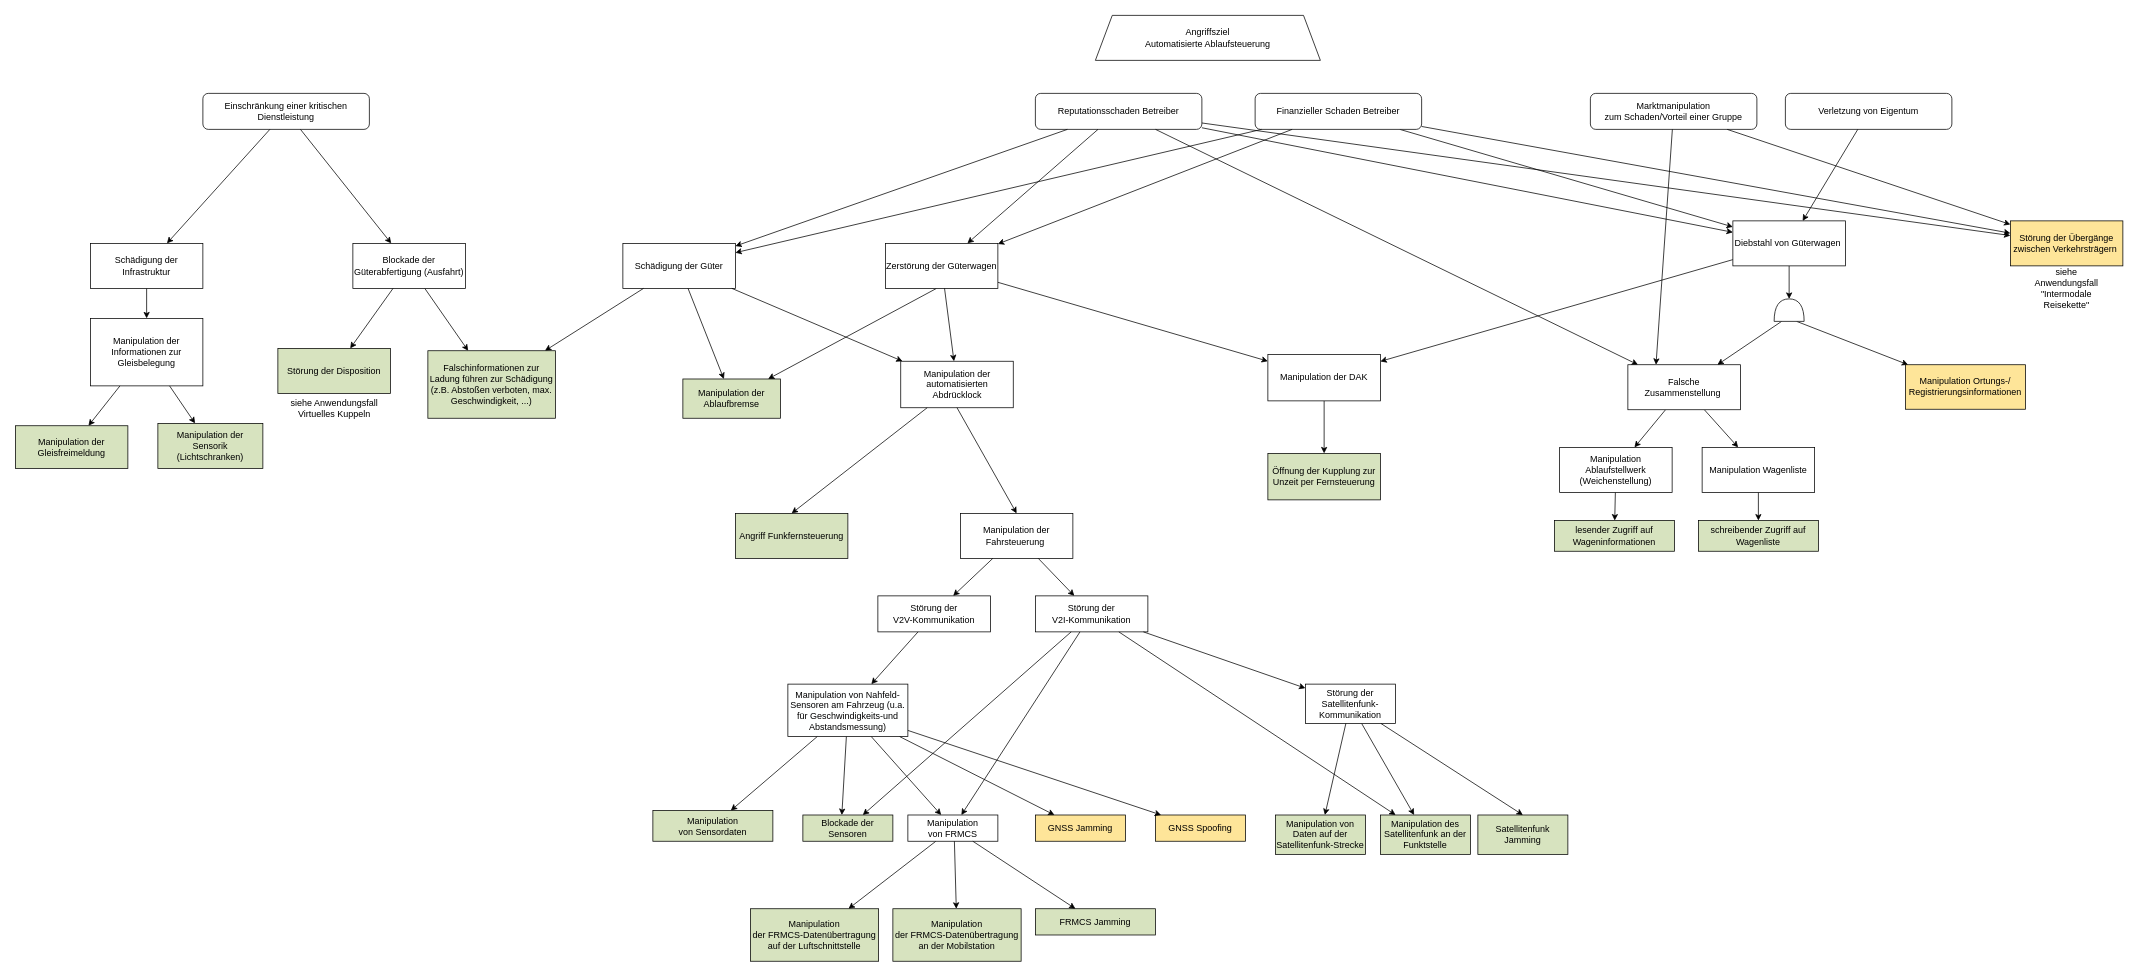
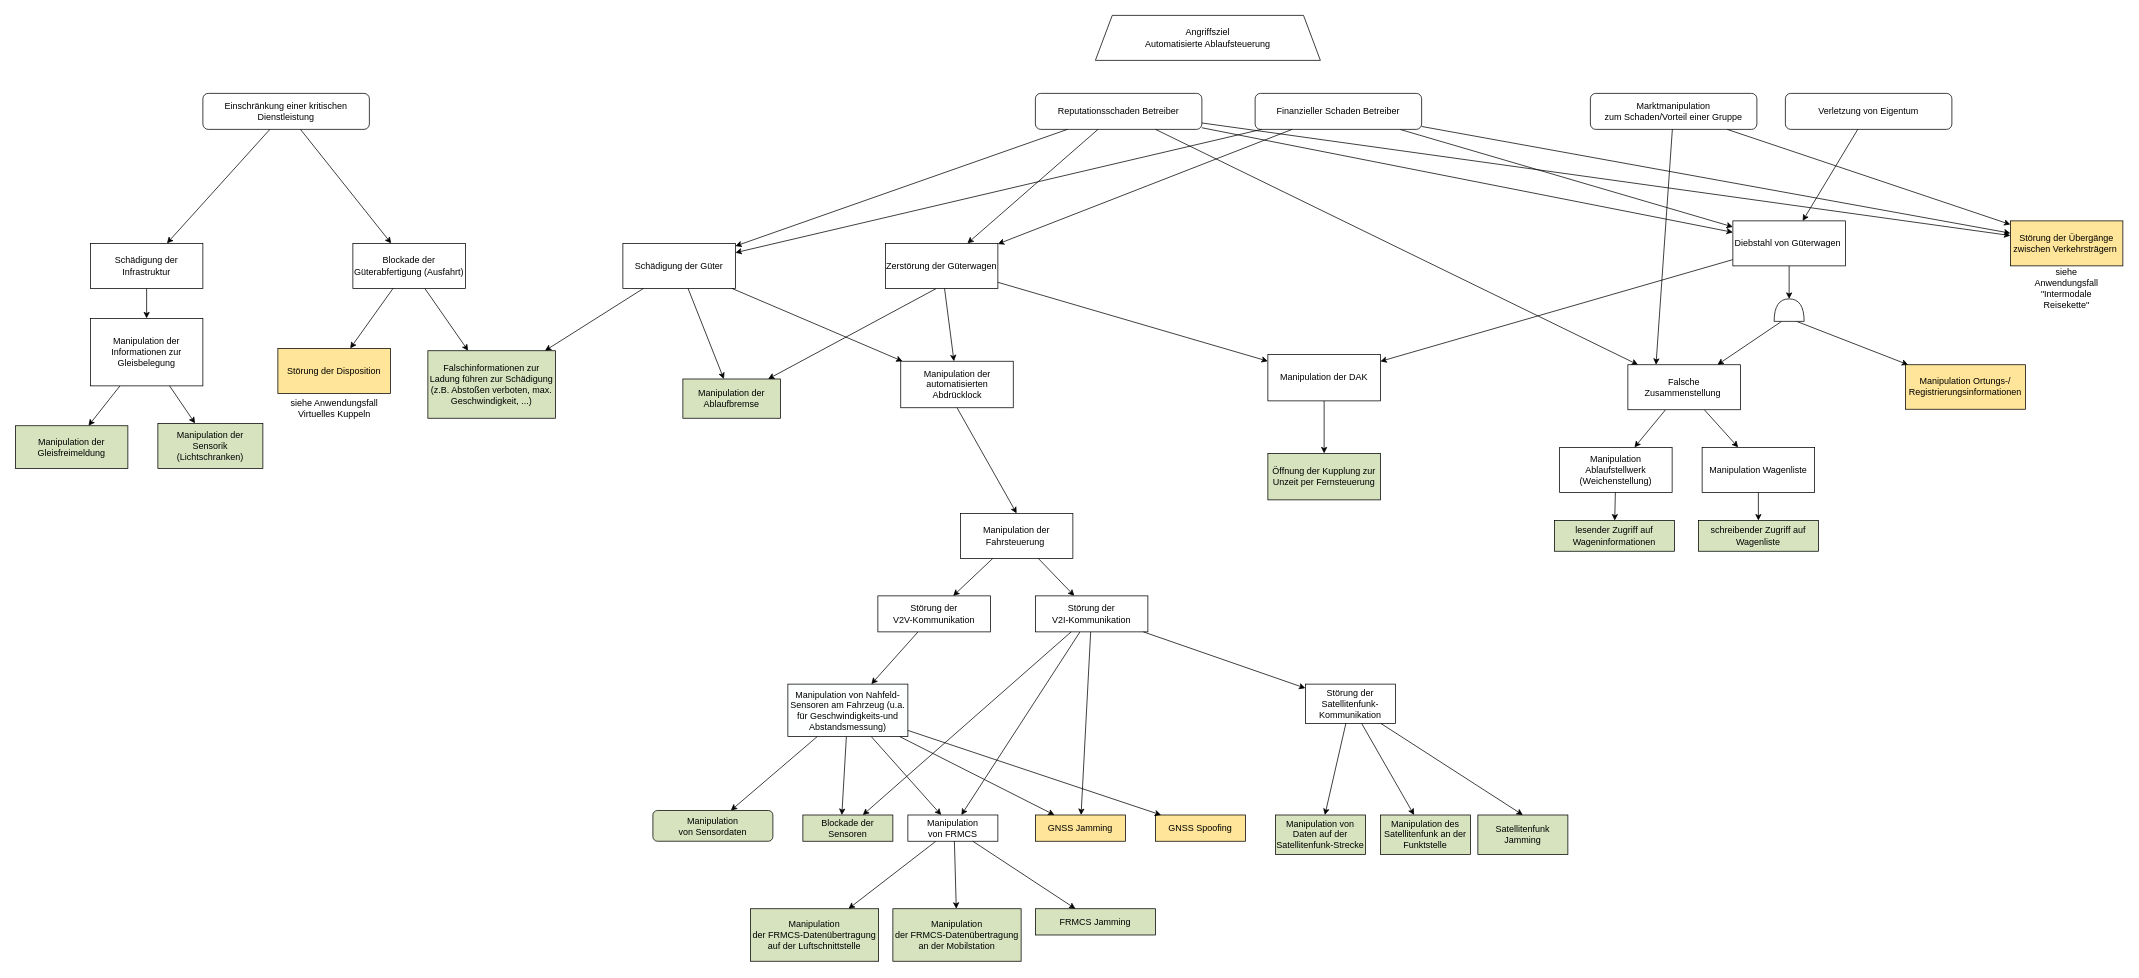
(334, 371) -> (334, 371)
(861, 459) -> none
(792, 536) -> none
(1255, 722) -> (1086, 722)
(713, 826) -> (713, 826)
